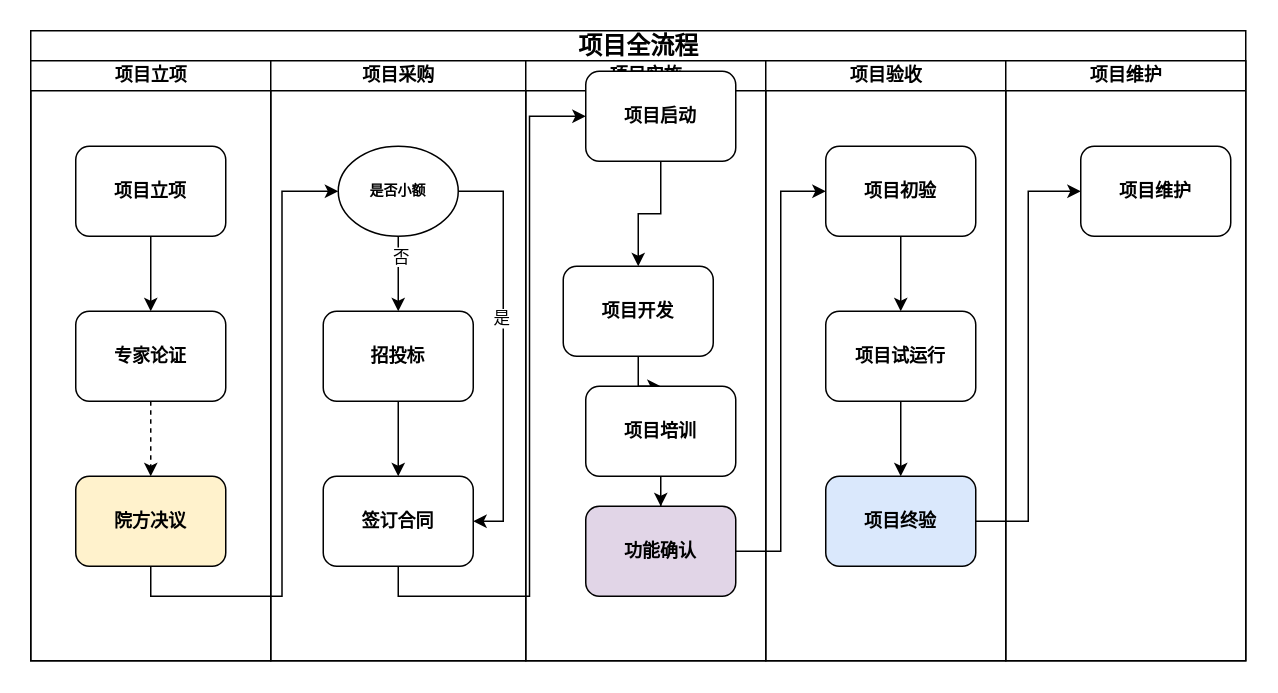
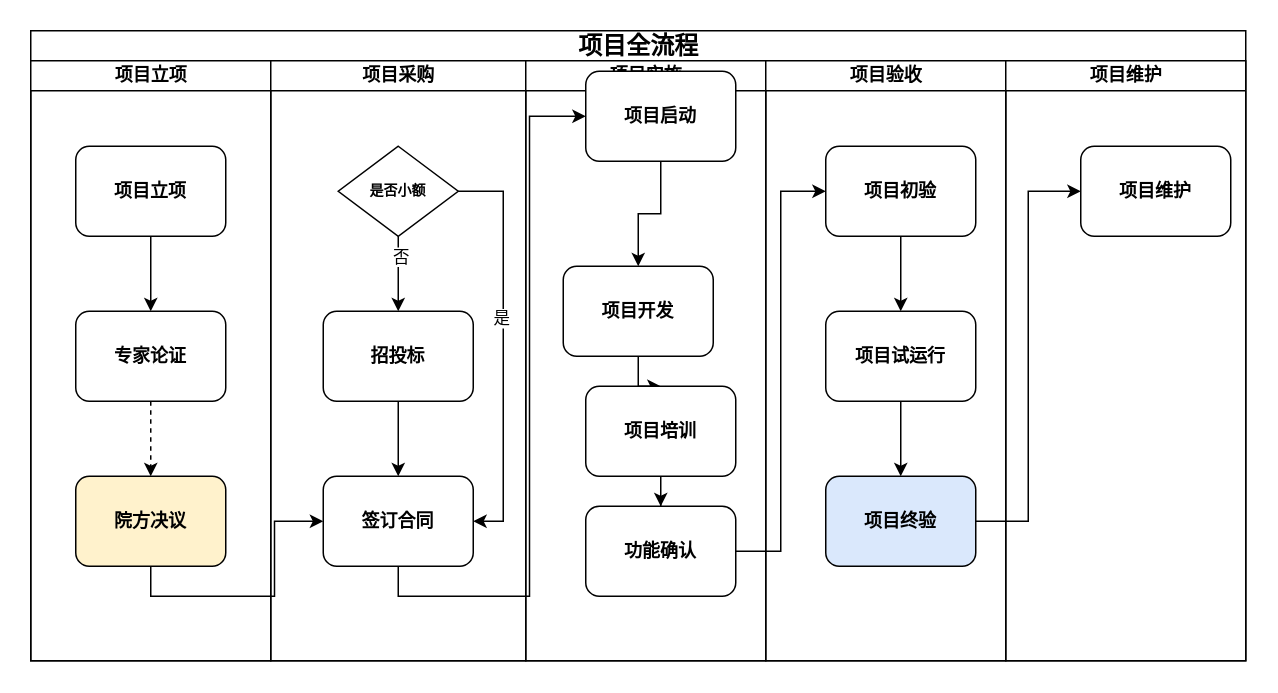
(398, 191) -> (398, 191)
(282, 375) -> (275, 540)
(661, 551) -> (661, 551)
